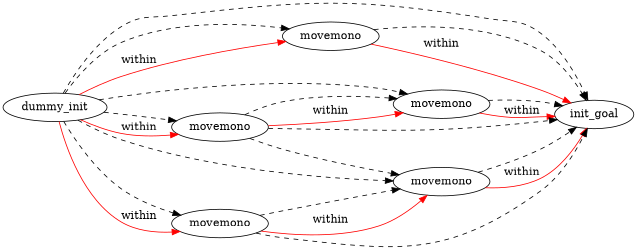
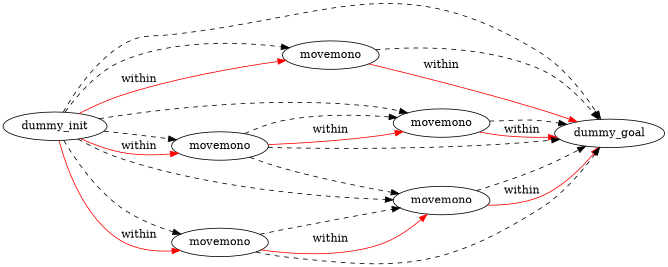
(594, 114) -> (610, 133)
